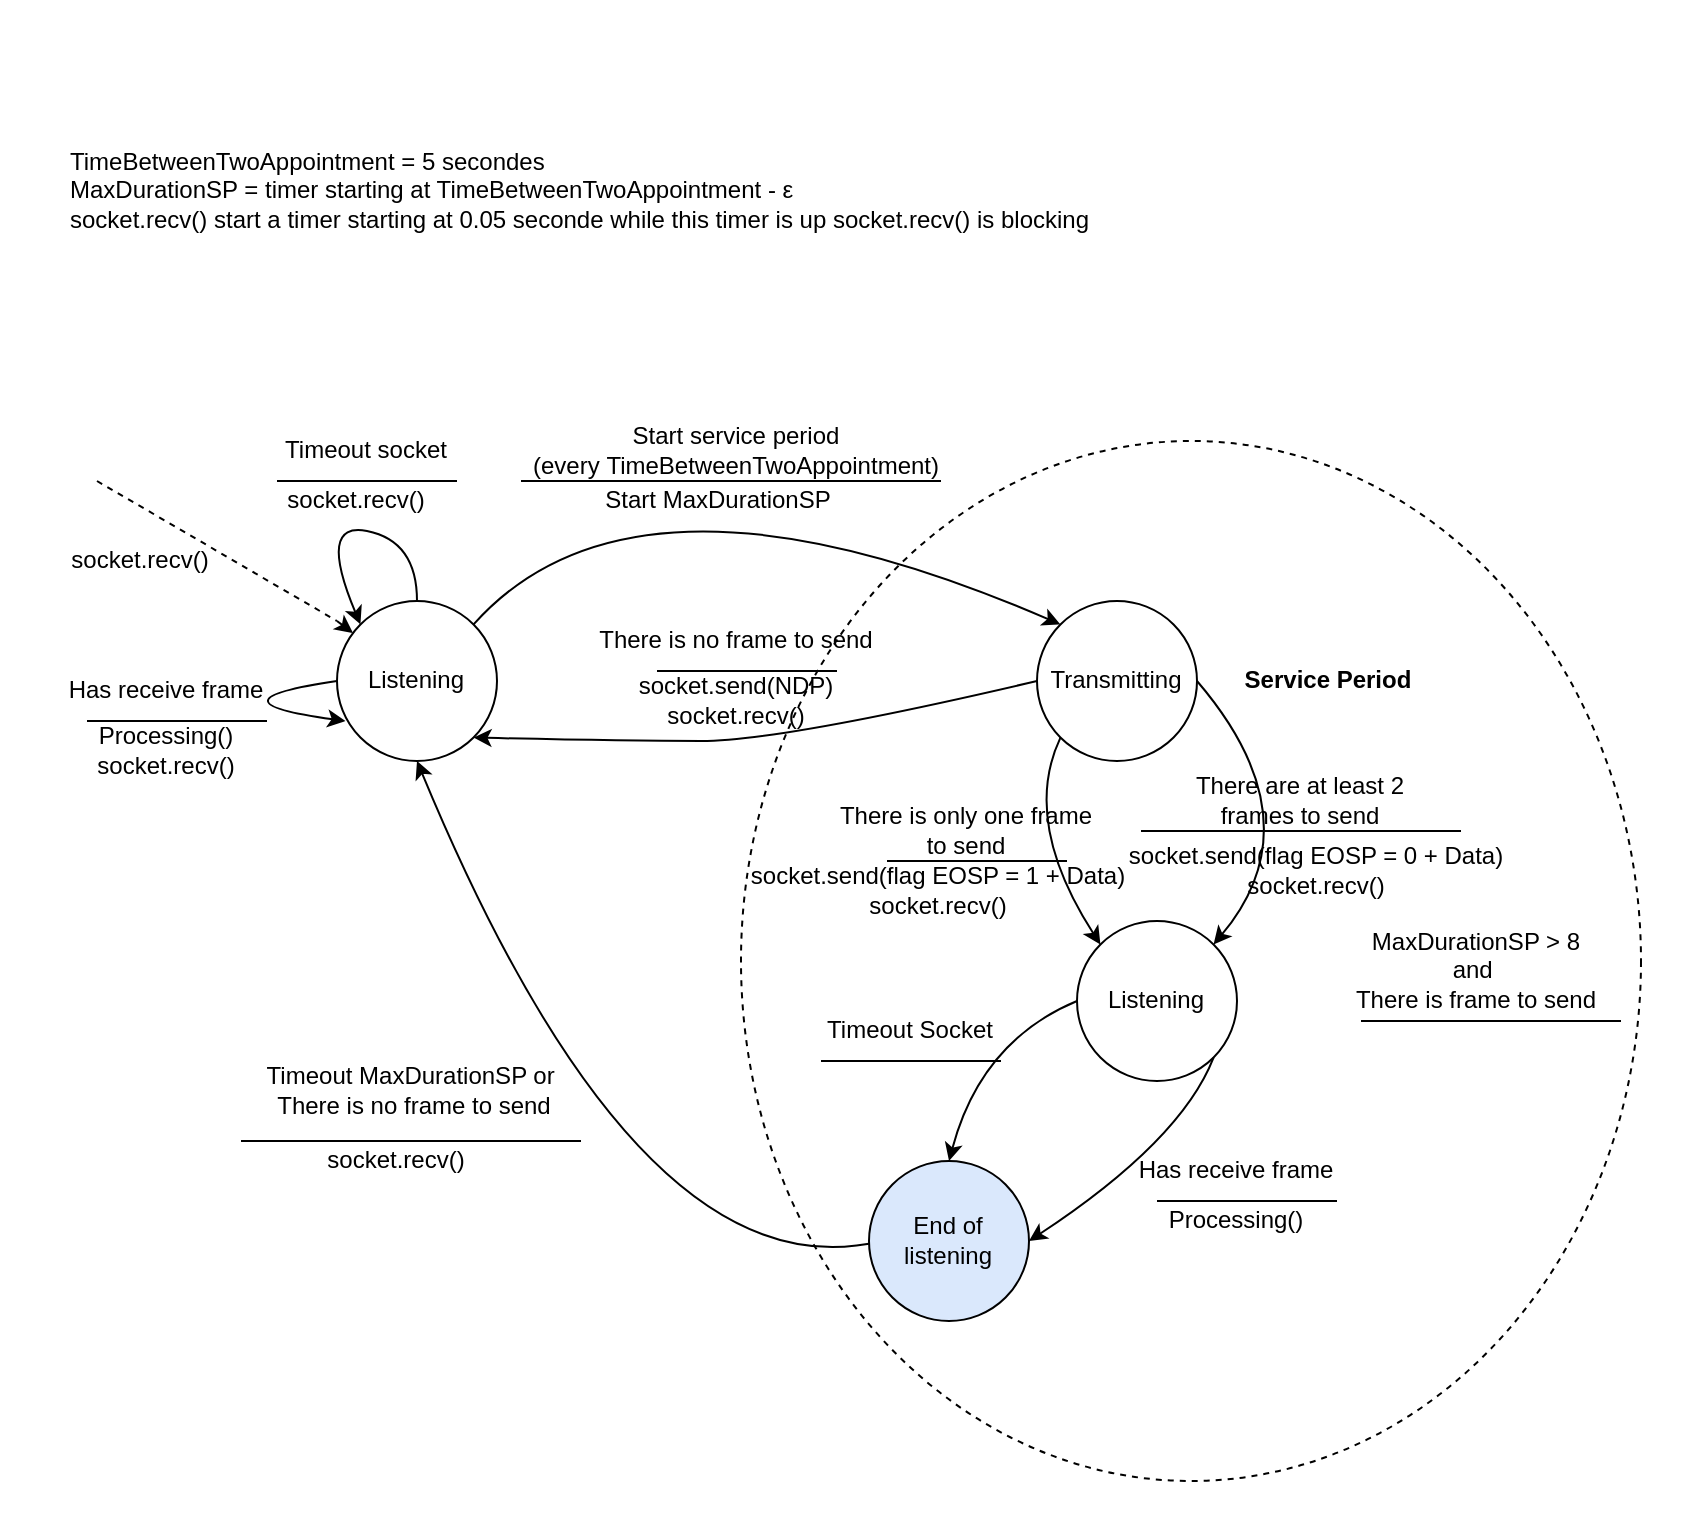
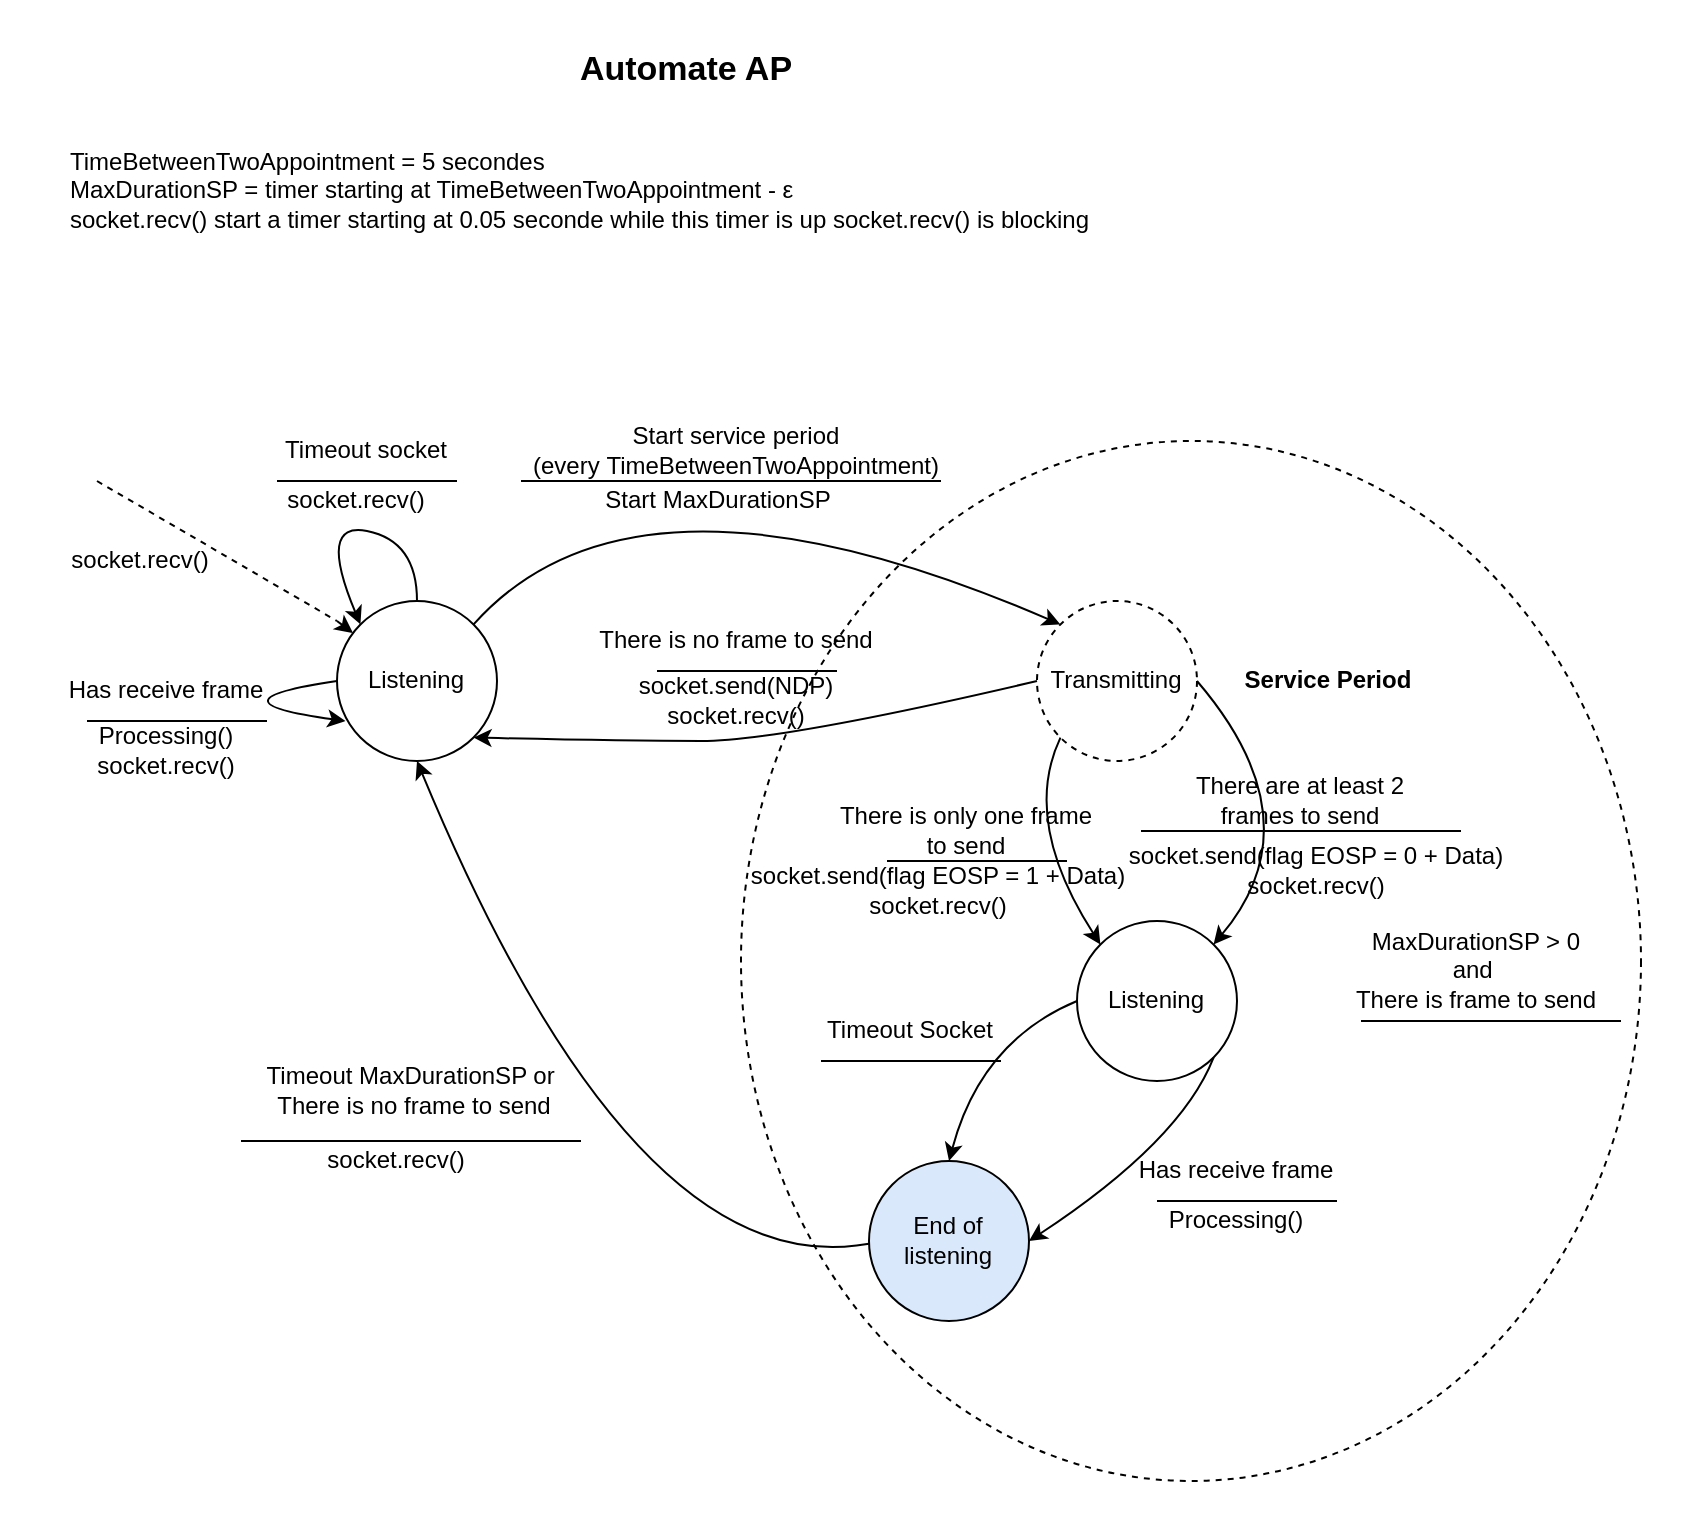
none -> (687, 71)
(1117, 681) -> (1117, 681)
(1477, 971) -> (1477, 971)
